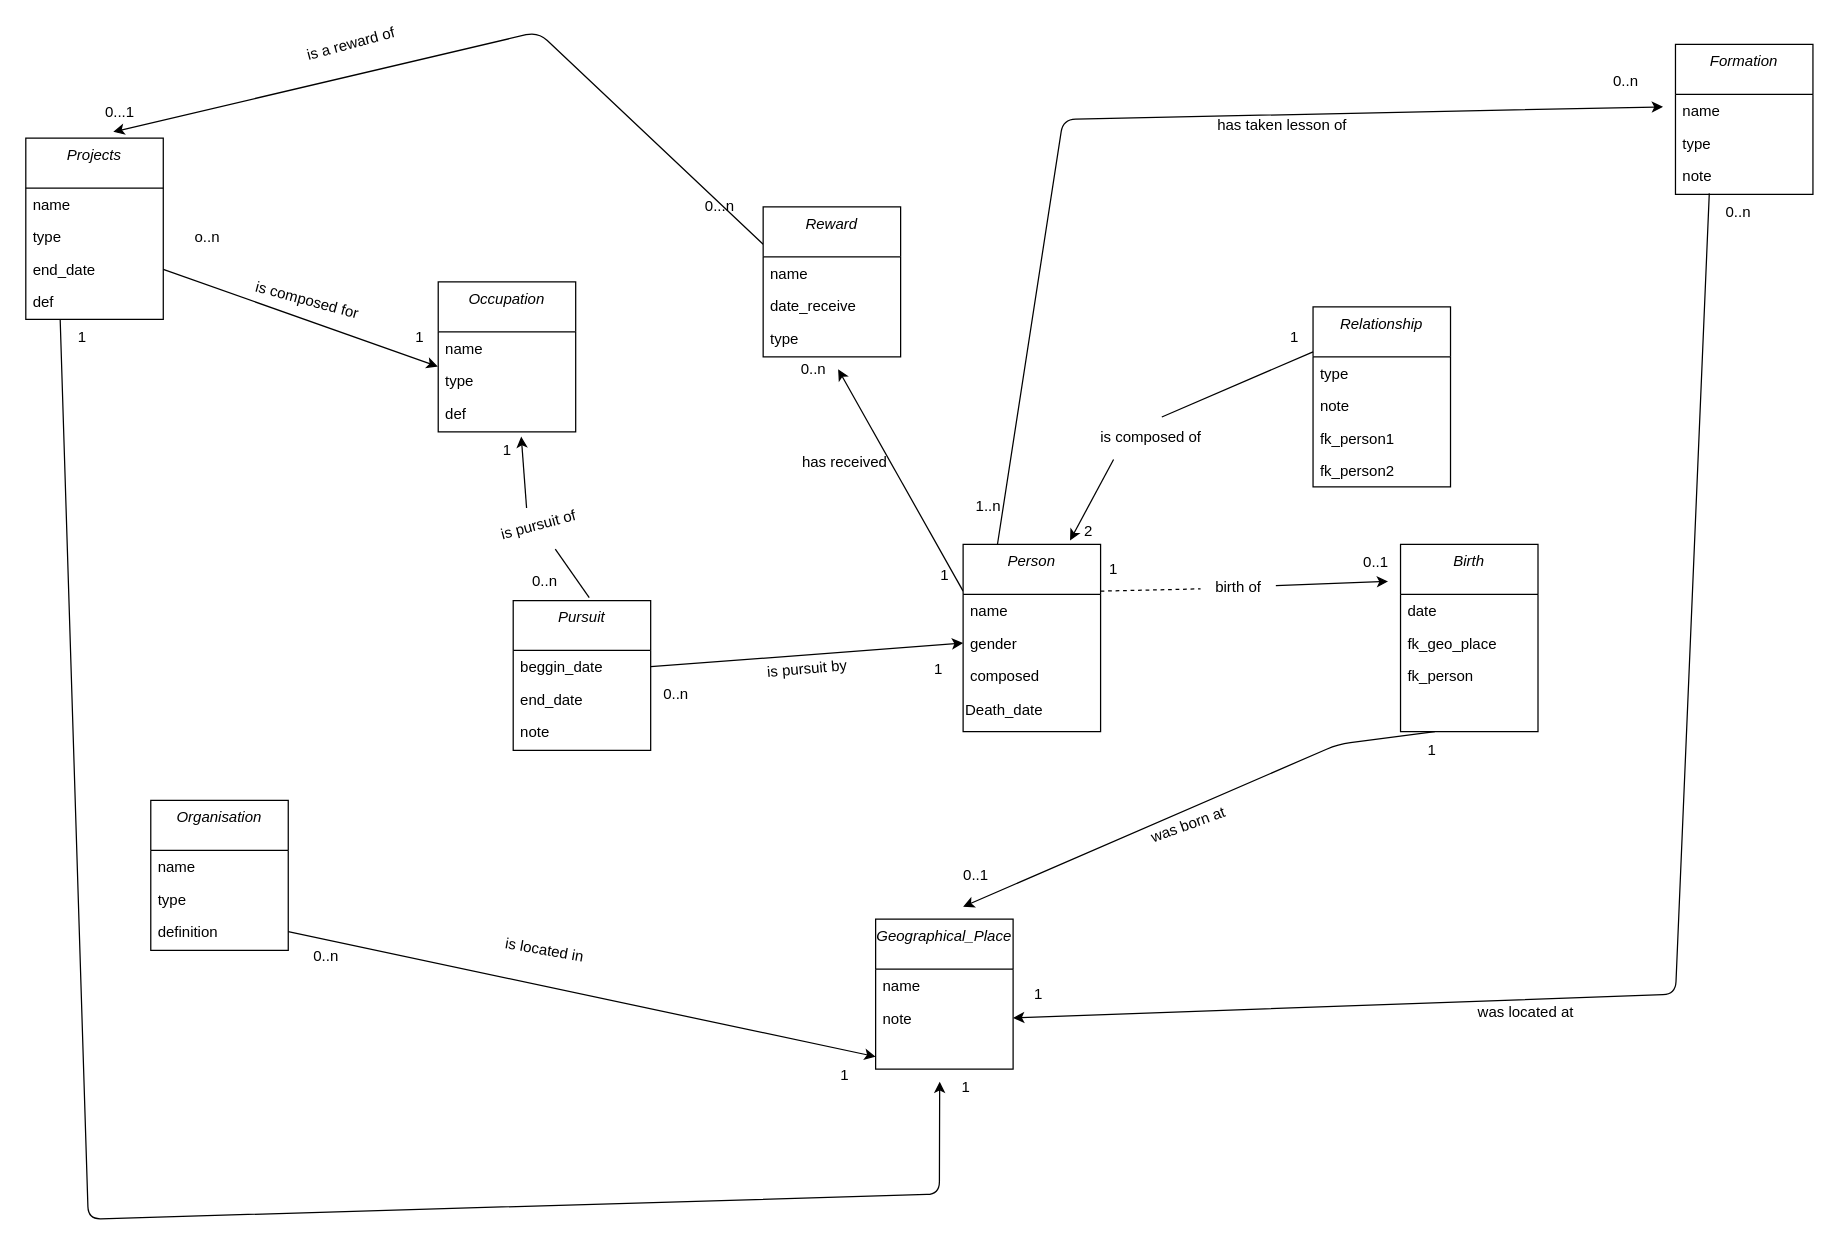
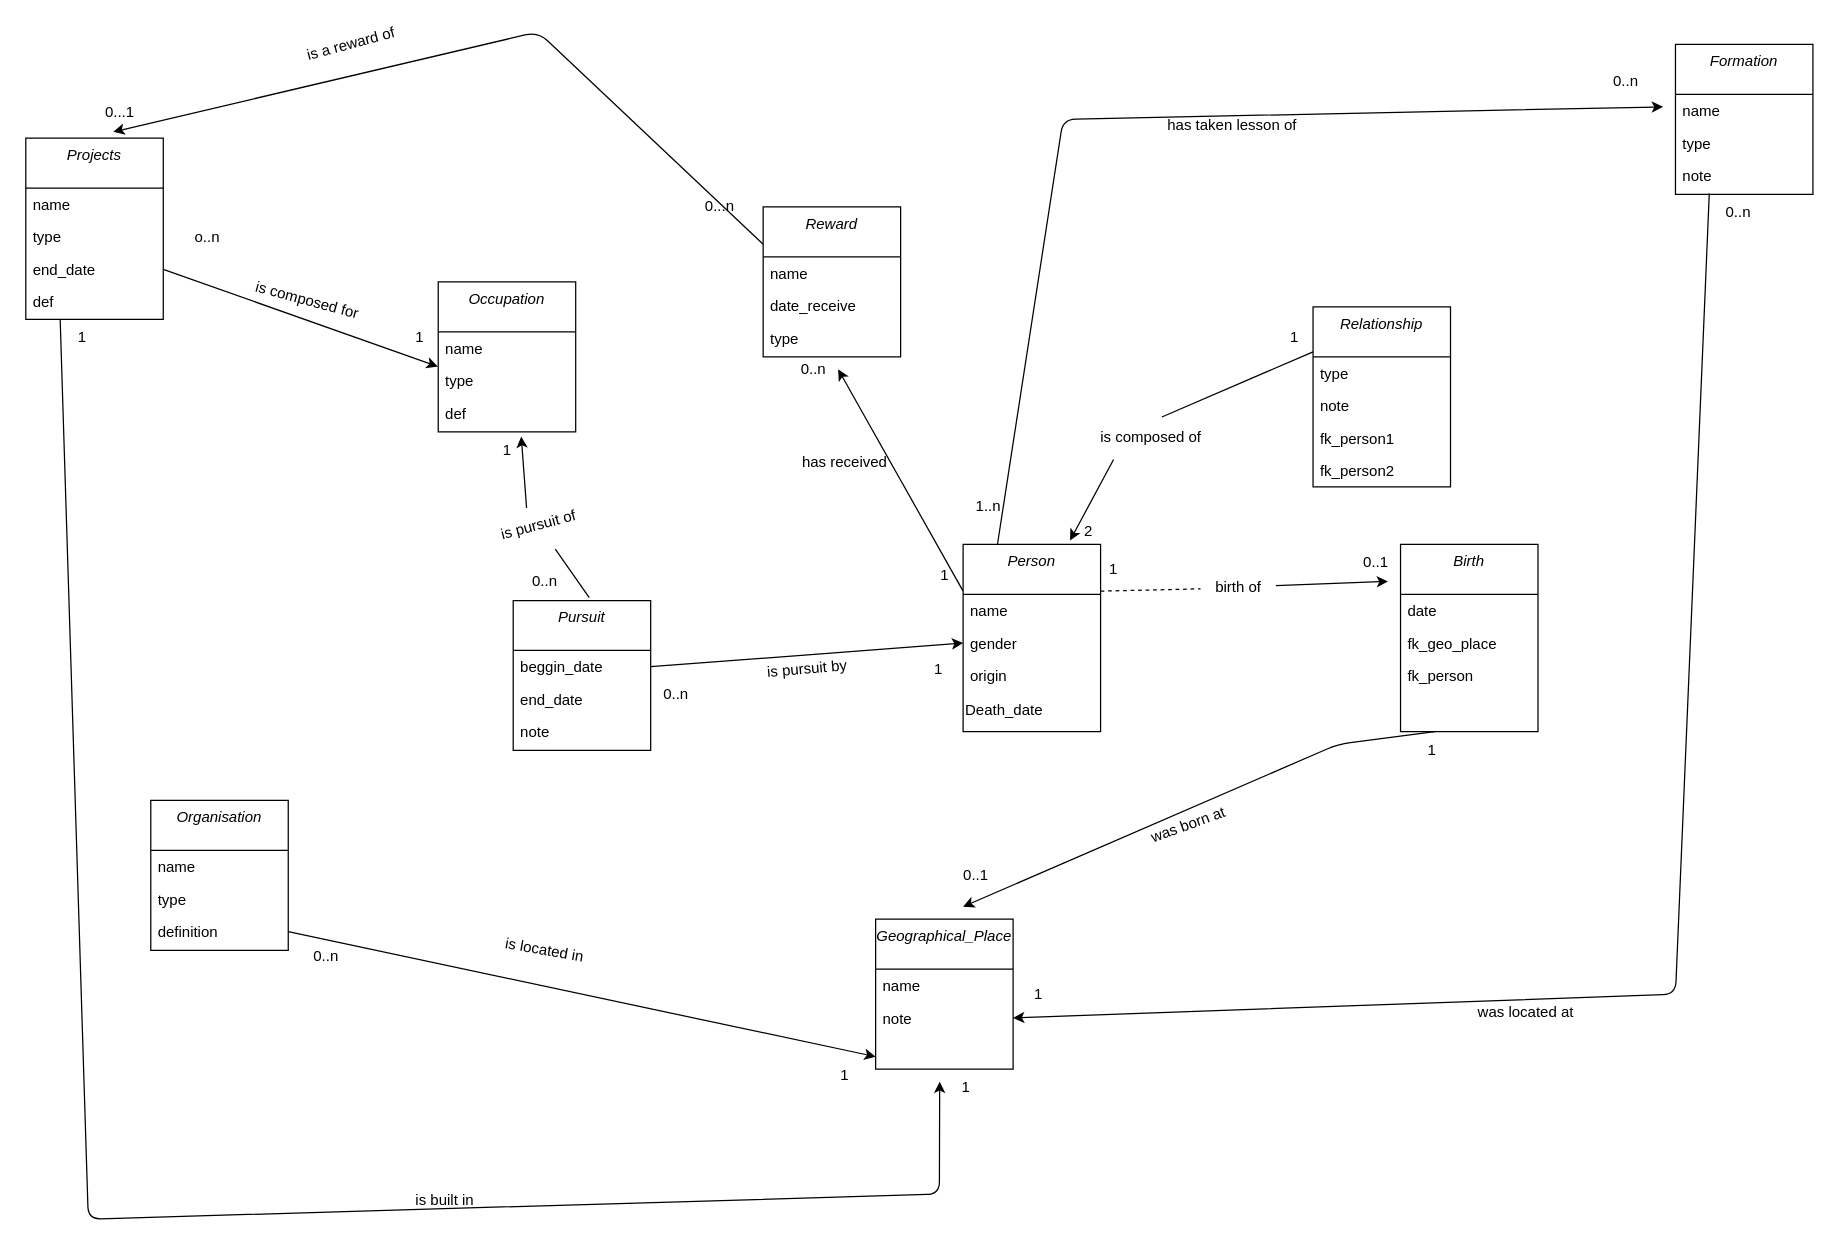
(1282, 126) -> (1232, 126)
(1004, 676) -> (991, 676)
none -> (444, 1201)
